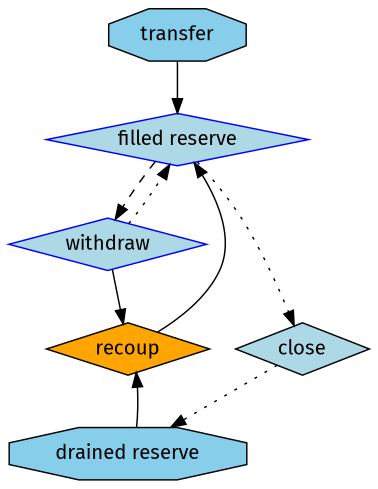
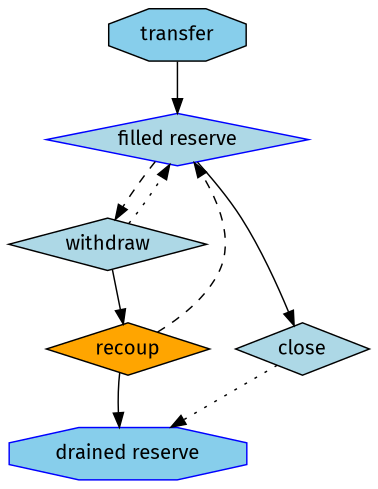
(250, 233) -> (250, 233)
(108, 244) -> (108, 244)
(222, 265) -> (222, 265)
(138, 407) -> (118, 393)
(128, 454) -> (128, 454)
